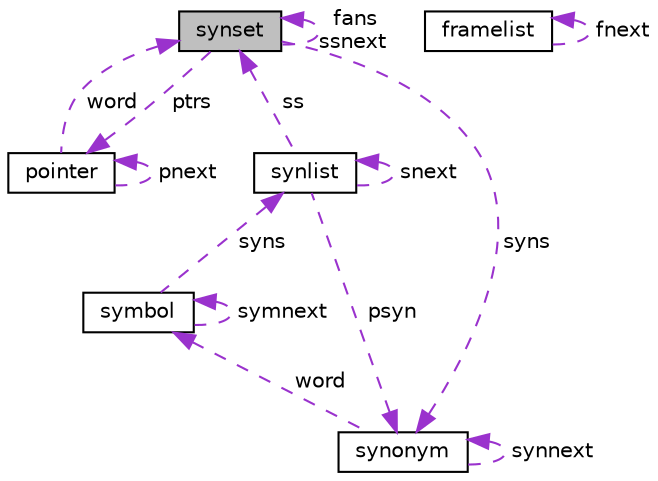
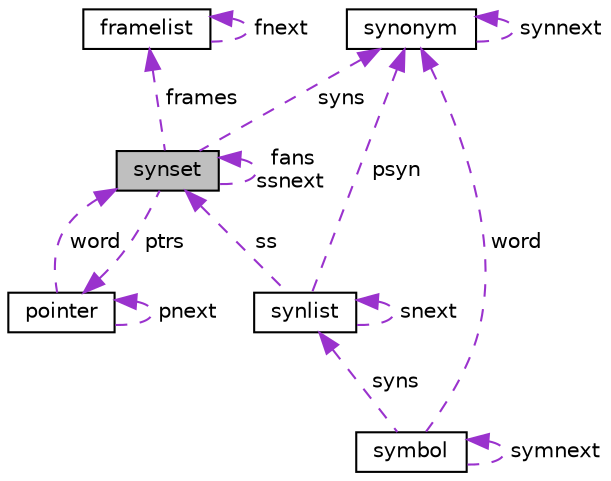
none -> (159, 110)
(280, 387) -> (485, 252)
